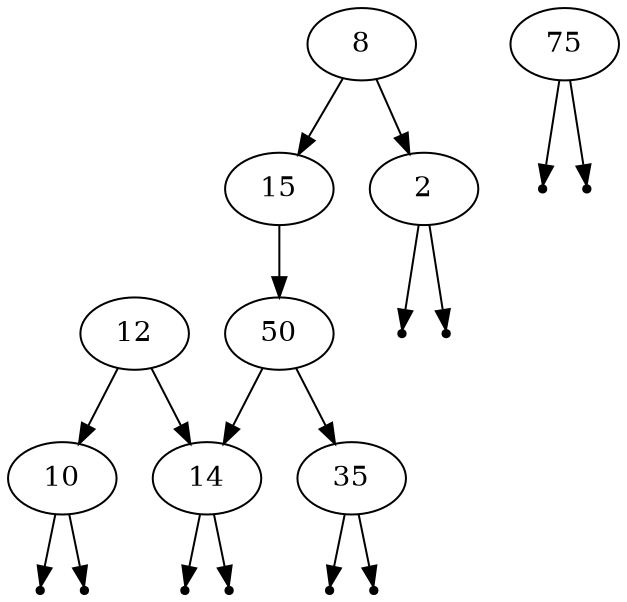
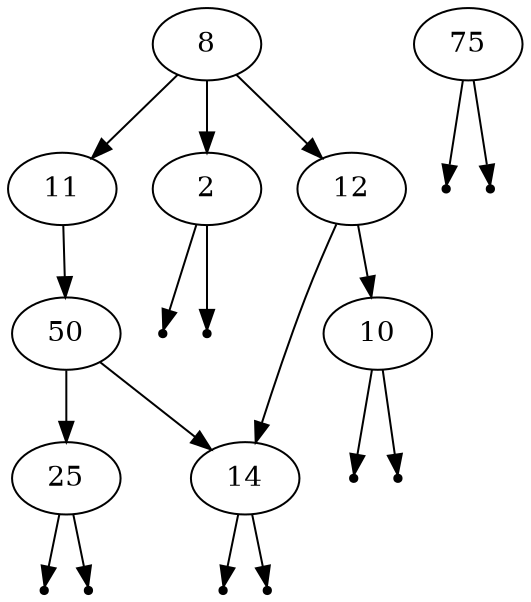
none -> (272, 109)
(279, 189) -> (62, 189)
(352, 478) -> (66, 478)
